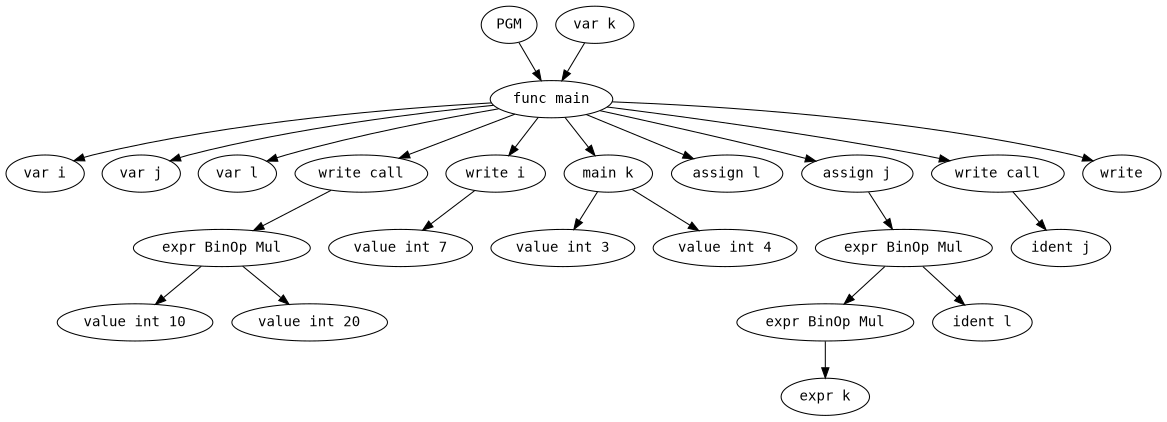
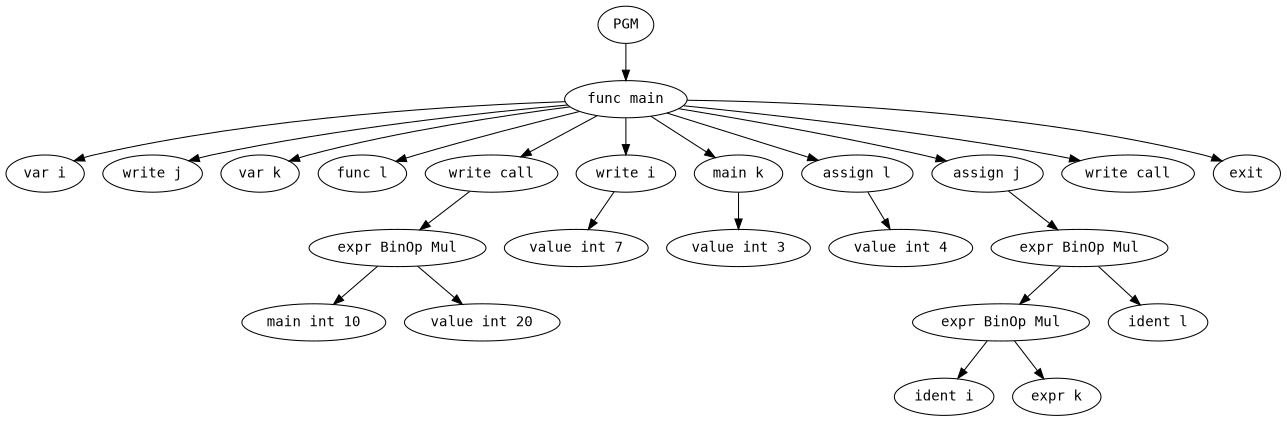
(576, 57) -> (434, 128)
(141, 174) -> (153, 174)
(237, 174) -> (362, 174)
(1122, 174) -> (1247, 174)
(661, 207) -> (876, 206)
(1061, 248) -> none
(135, 322) -> (314, 322)
none -> (944, 397)
